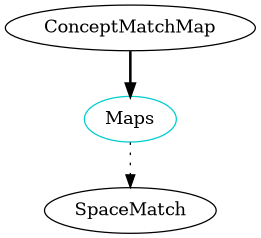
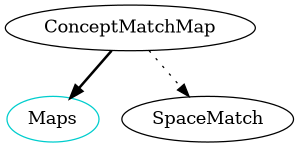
(130, 159) -> (165, 69)
